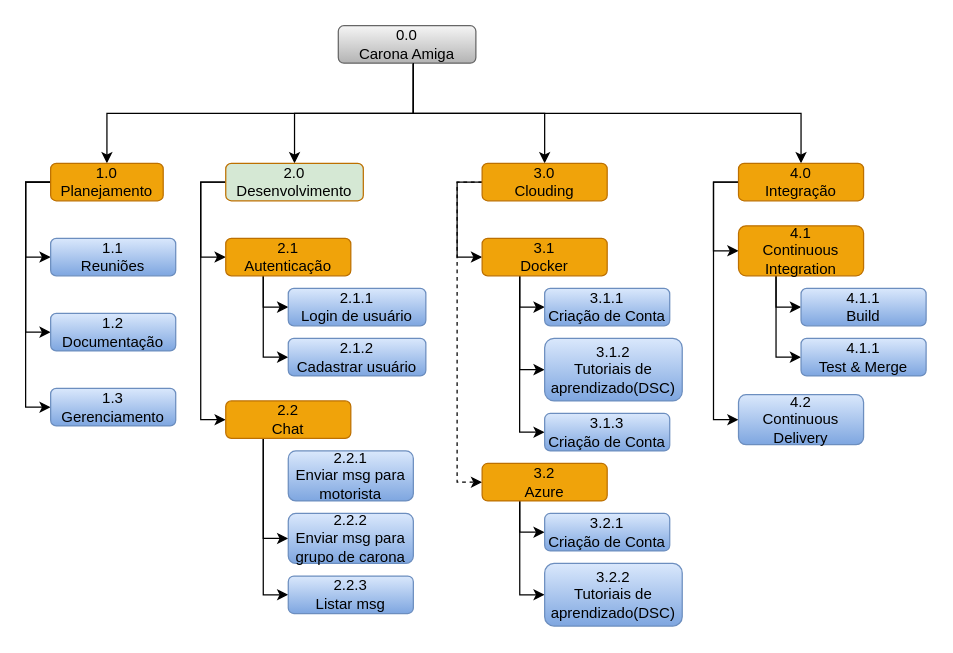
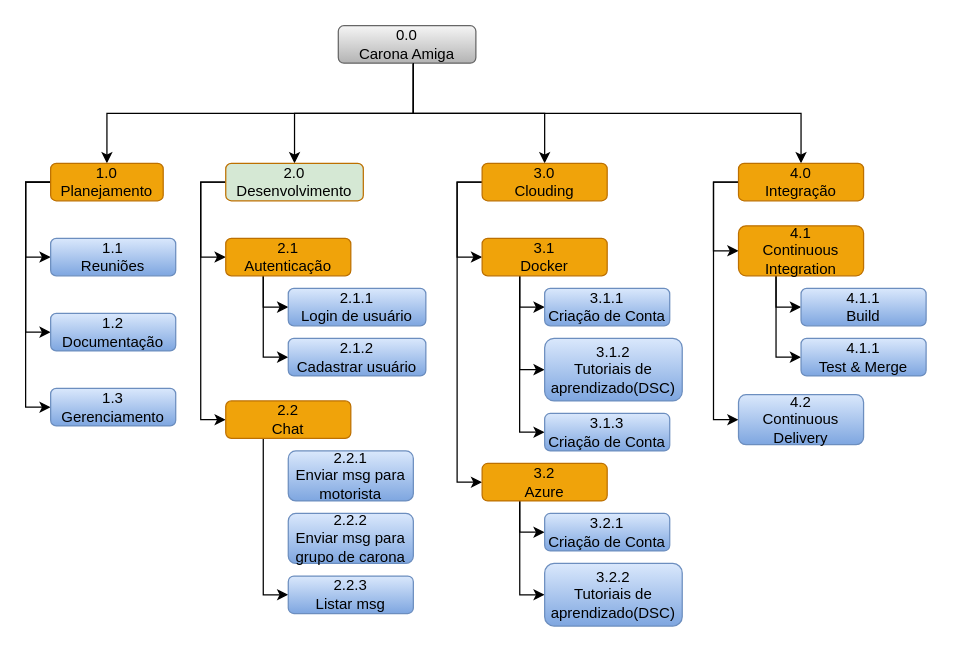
(457, 377) -> (457, 377)
(273, 538) -> none
